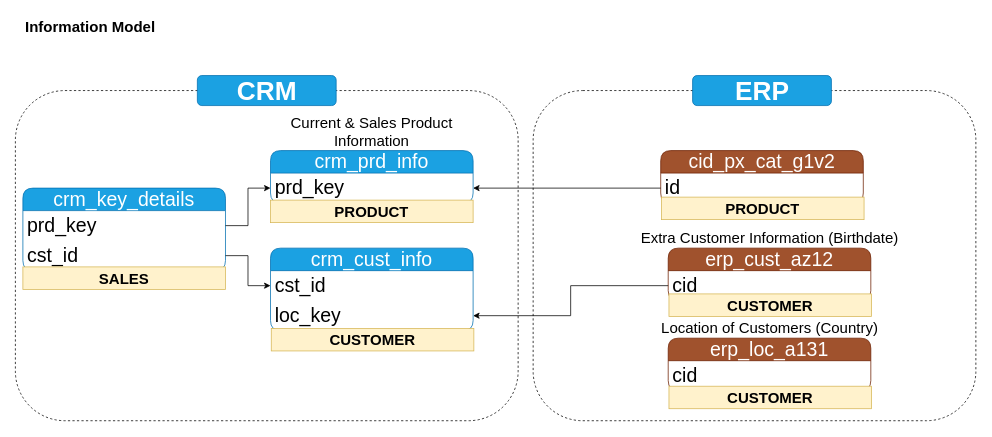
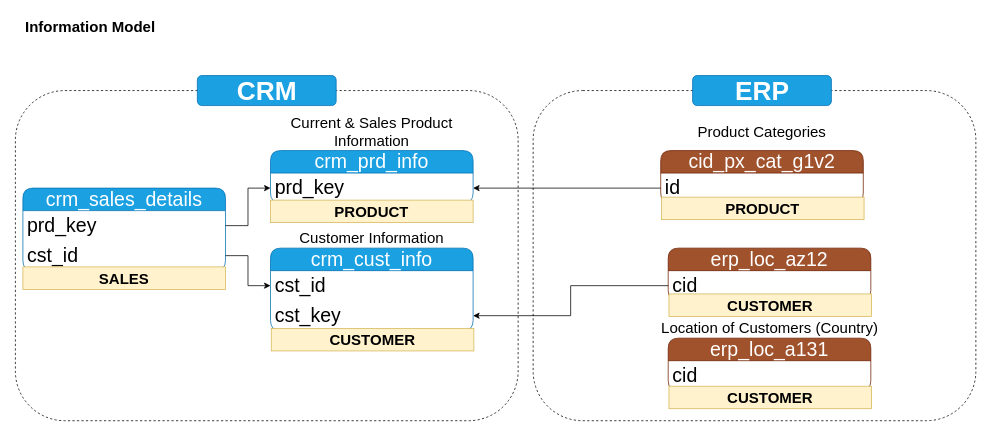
none -> (762, 132)
(124, 199) -> (124, 199)
none -> (372, 237)
(769, 237) -> none
(769, 259) -> (769, 259)
(311, 315) -> (313, 315)
